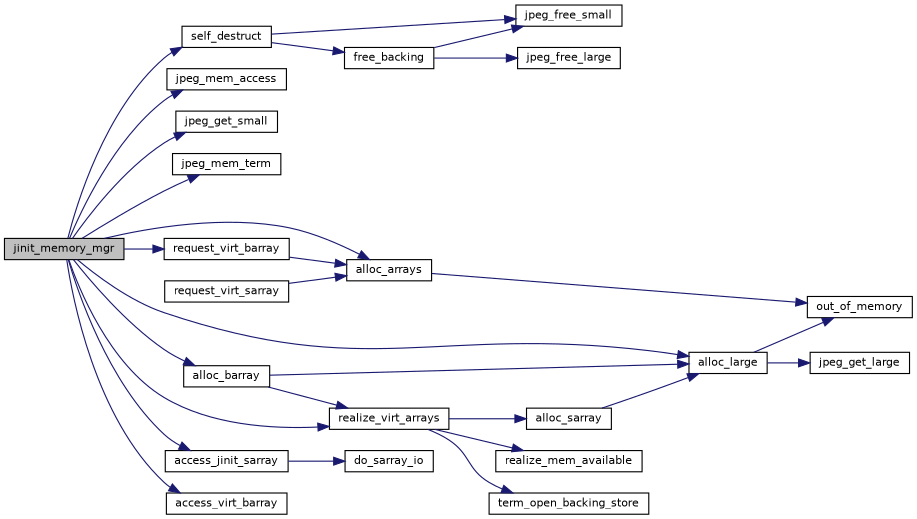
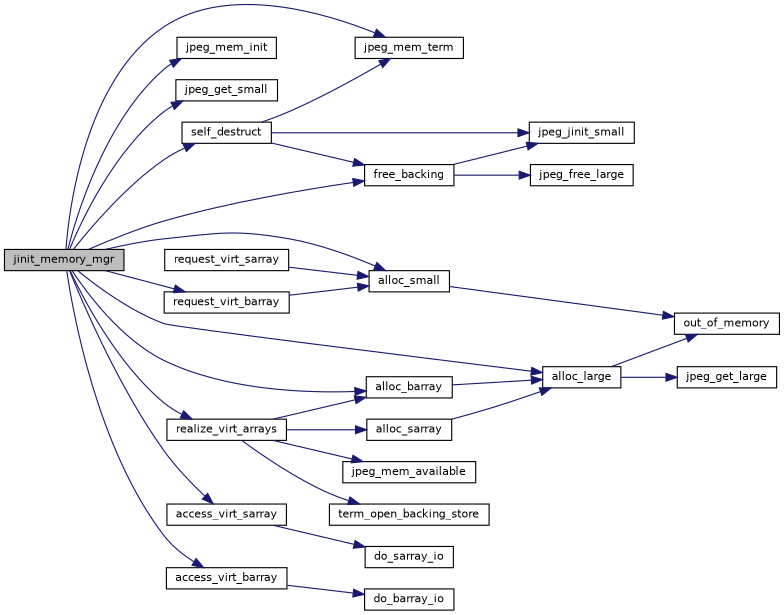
(569, 16) -> (582, 133)
(227, 79) -> (227, 48)
none -> (322, 96)
none -> (219, 207)
(389, 270) -> (409, 281)
(302, 396) -> (314, 409)
(227, 461) -> (227, 515)
(569, 461) -> (409, 472)
none -> (409, 600)
